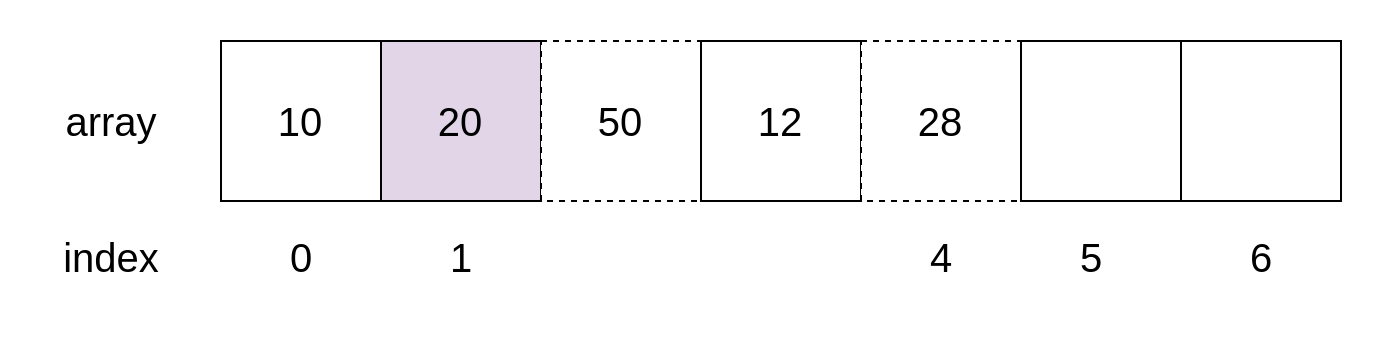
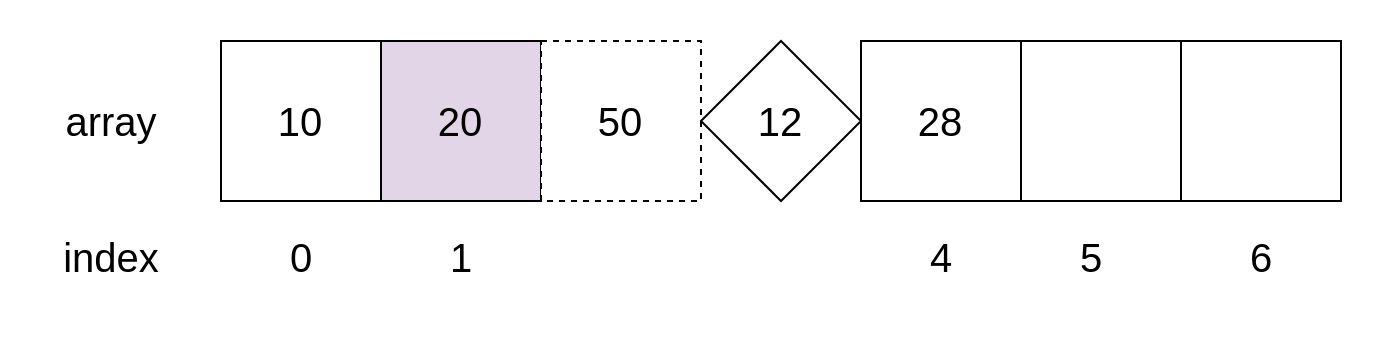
(781, 121) -> (781, 121)
(941, 121) -> (941, 121)
